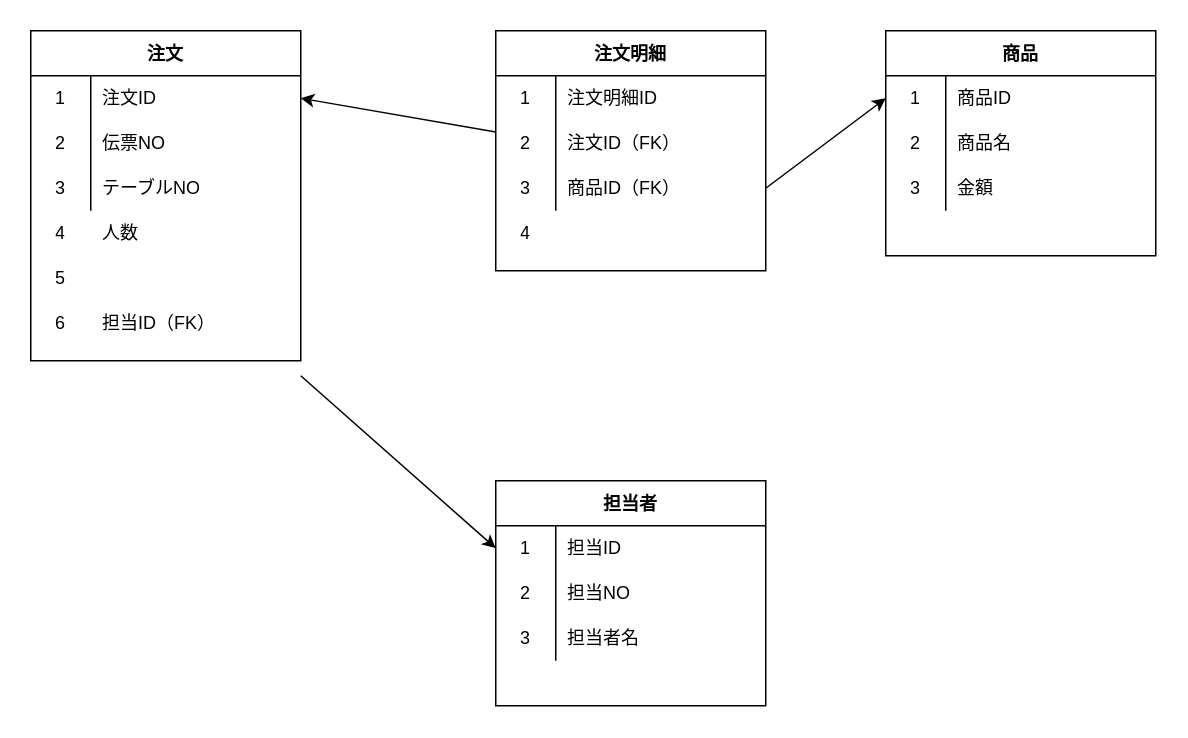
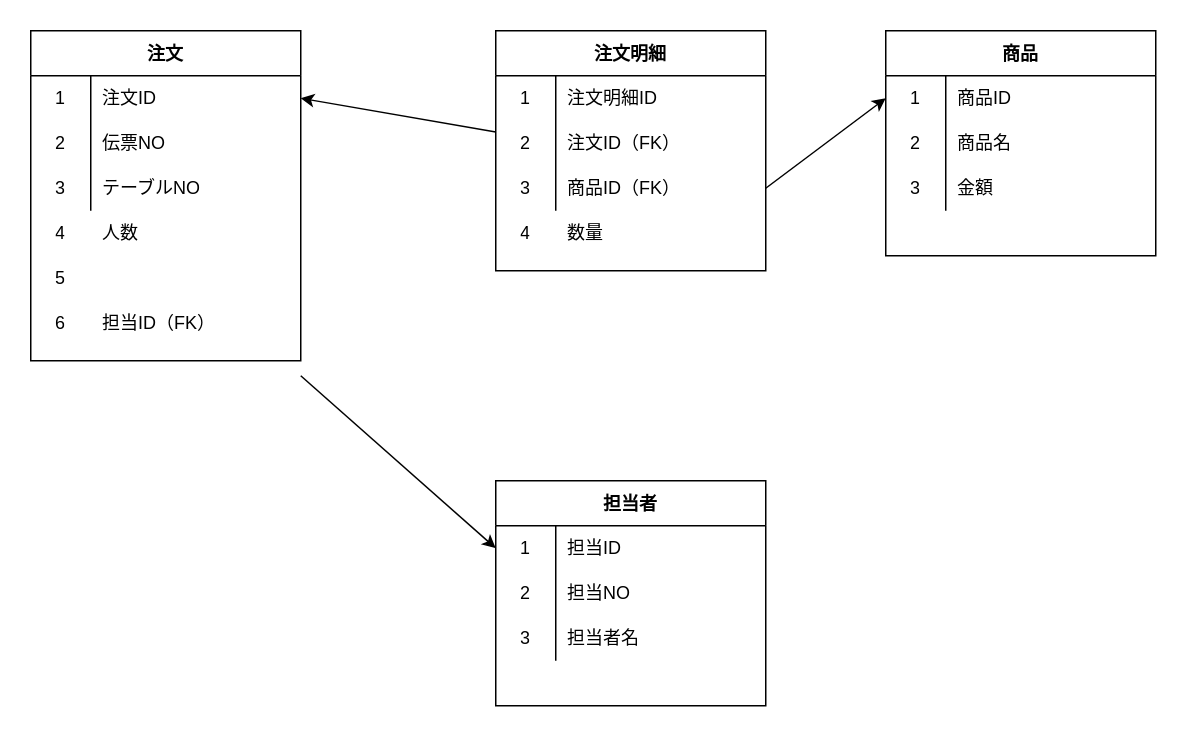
none -> (661, 233)
